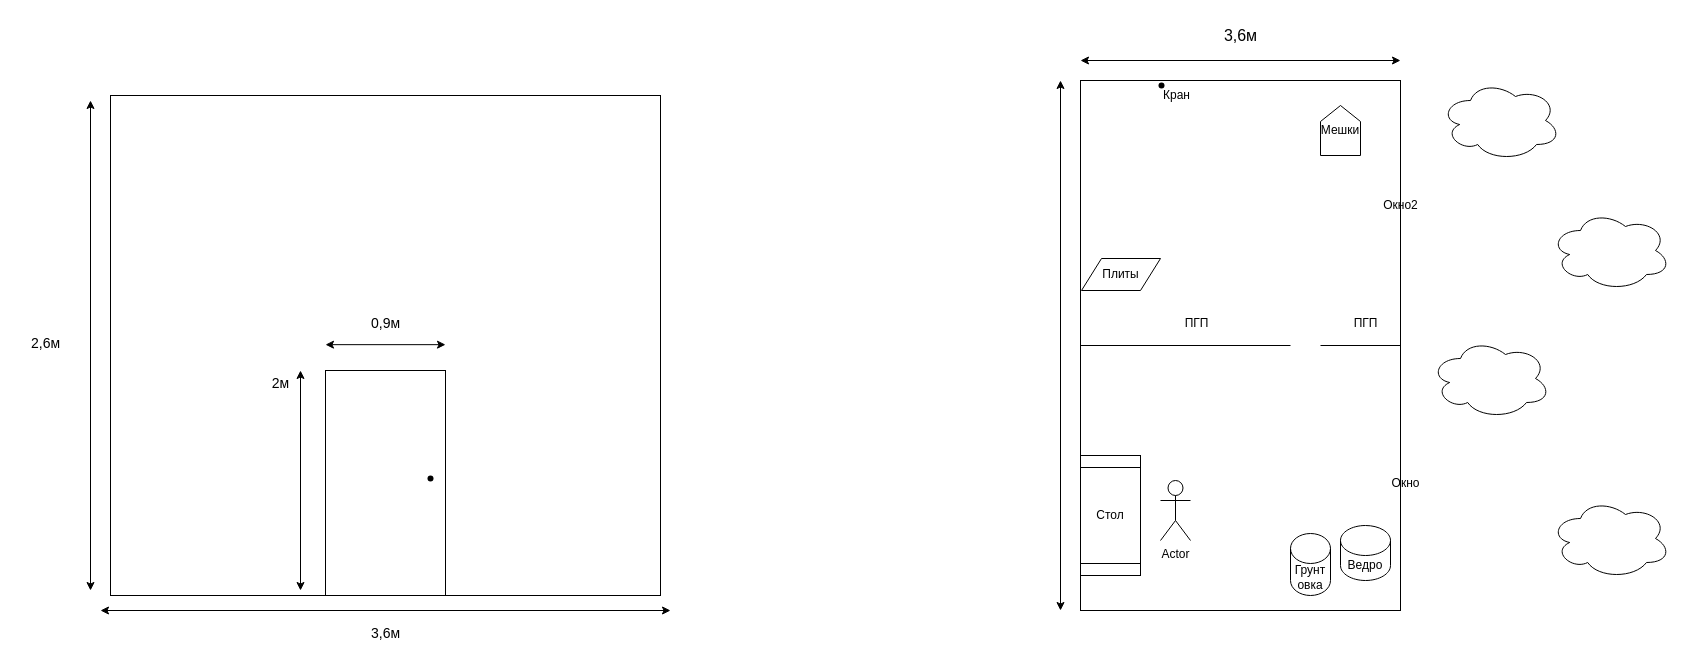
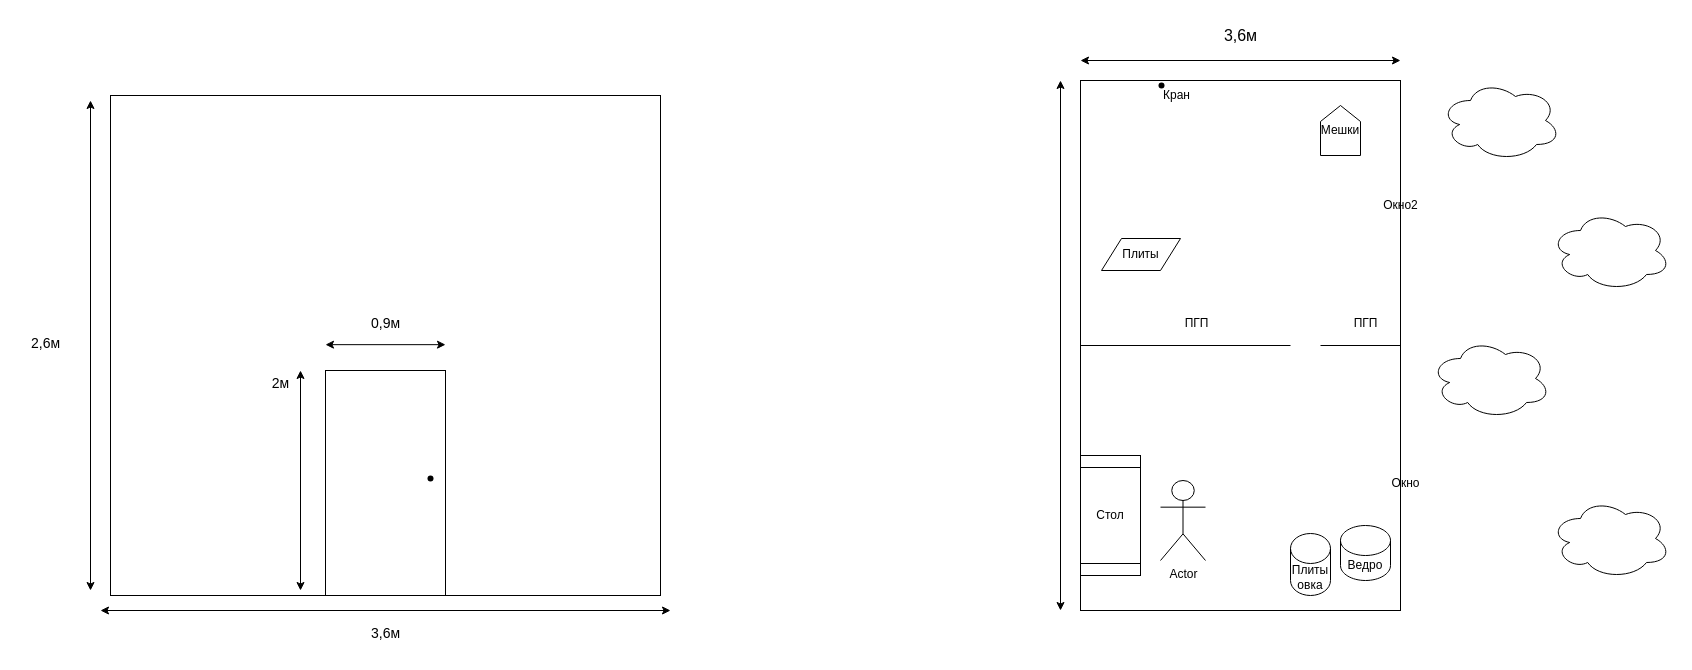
(1121, 275) -> (1141, 255)
(1176, 511) -> (1183, 521)
(1311, 578) -> (1311, 578)
